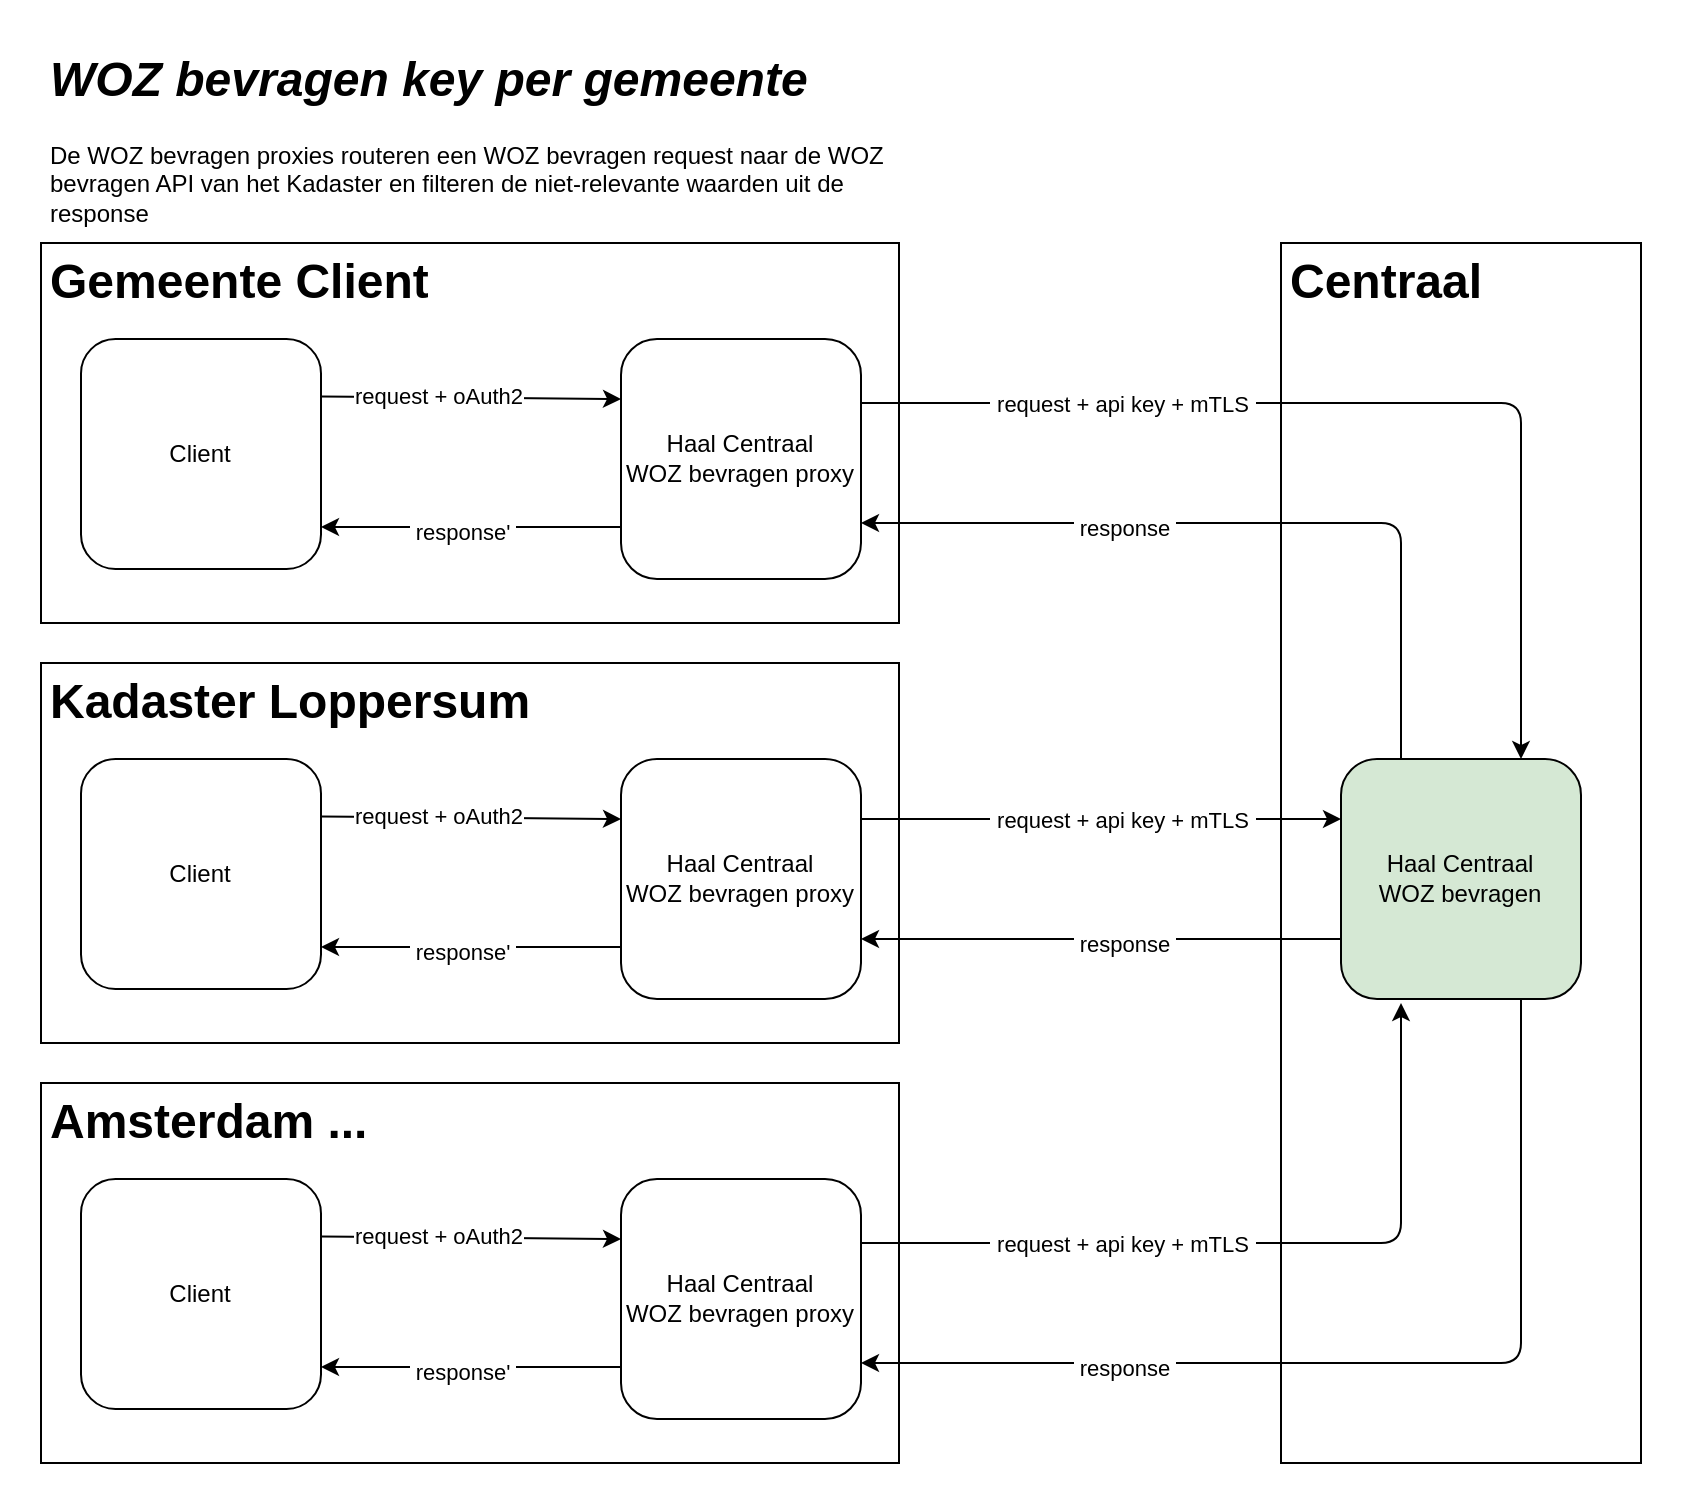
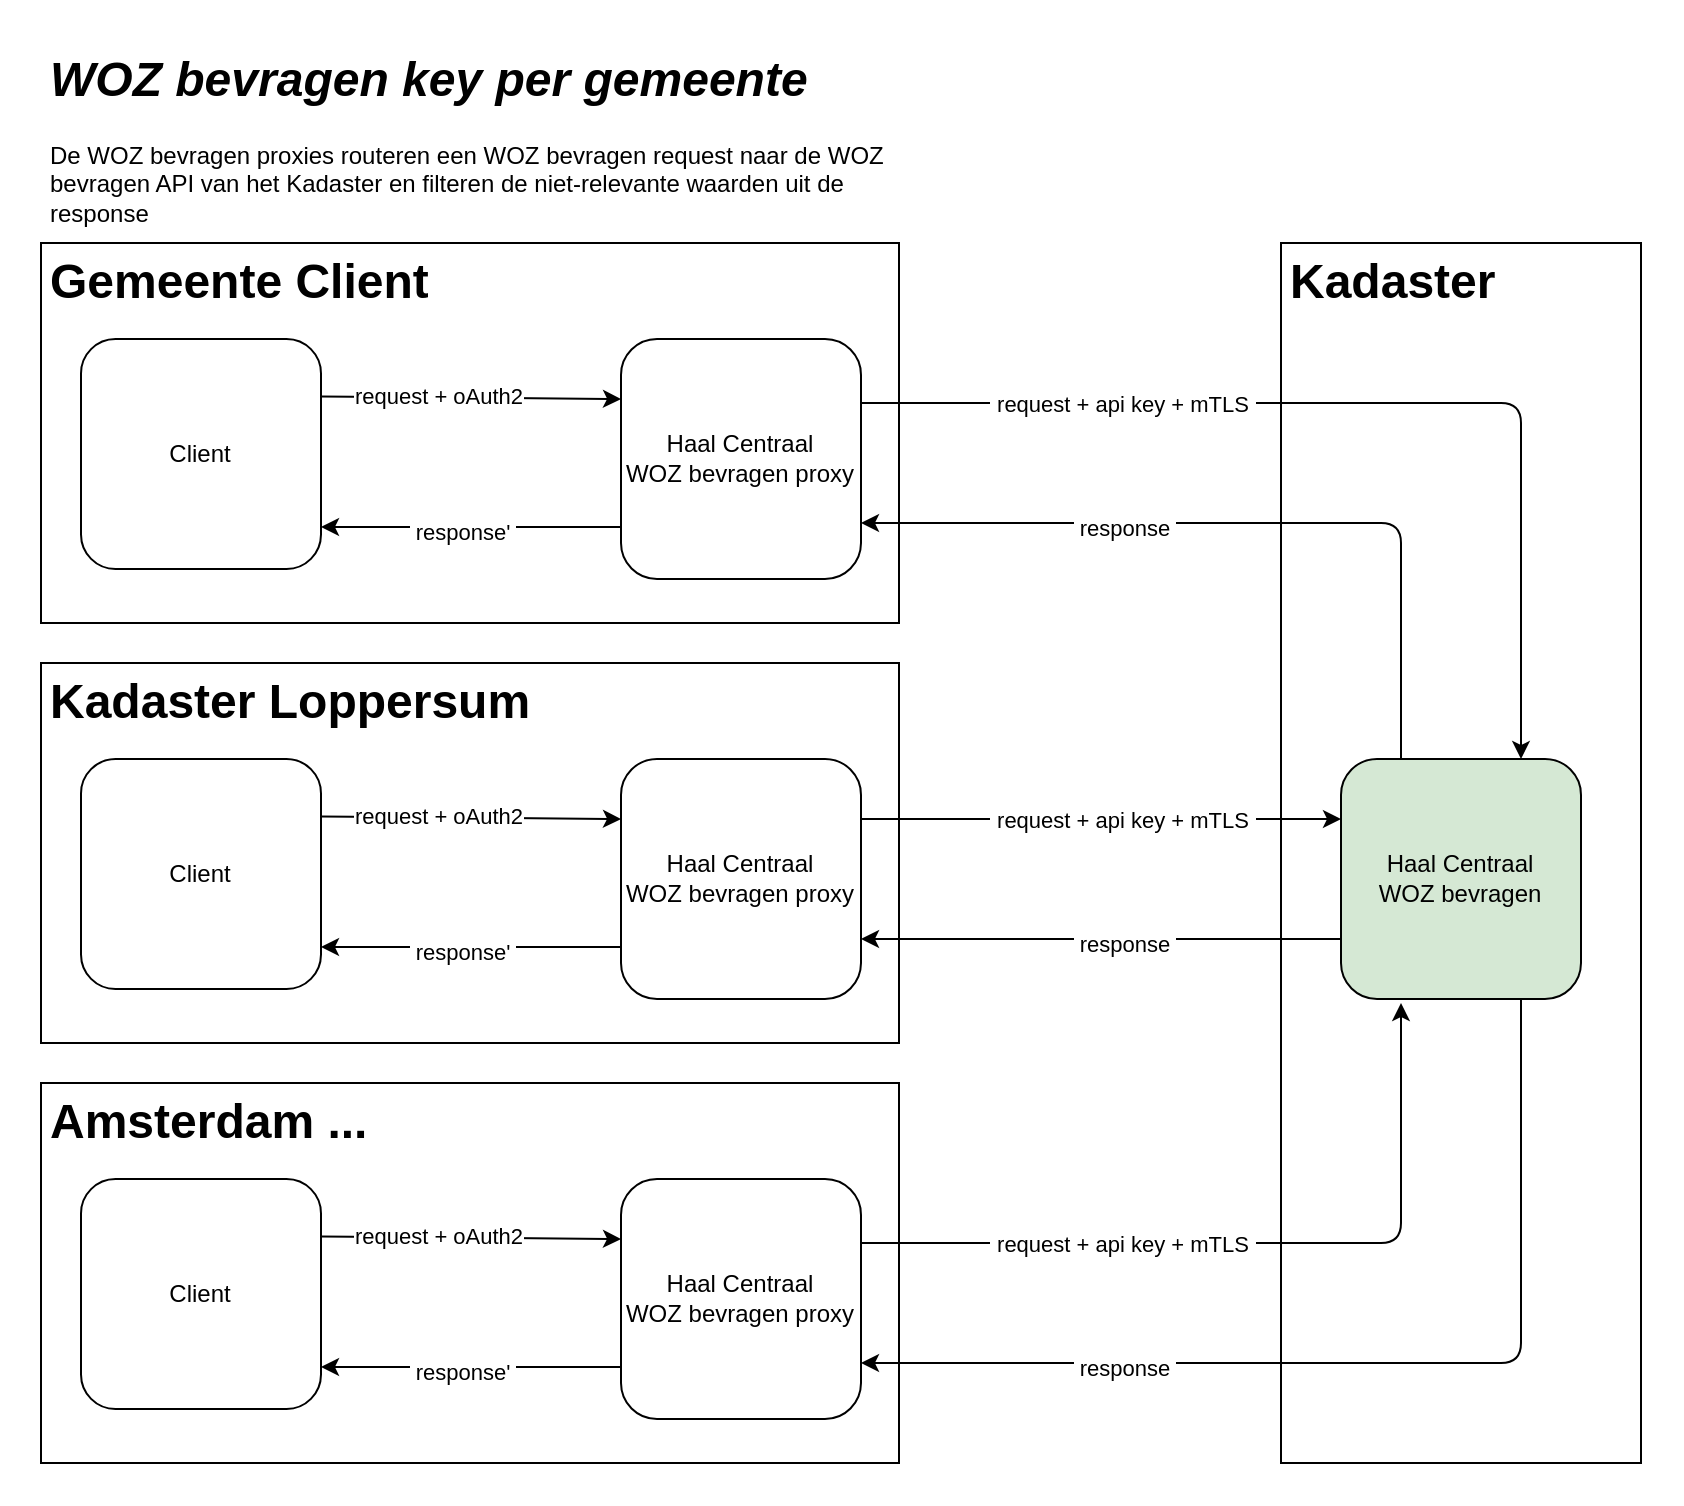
(1342, 237) -> (1345, 237)
